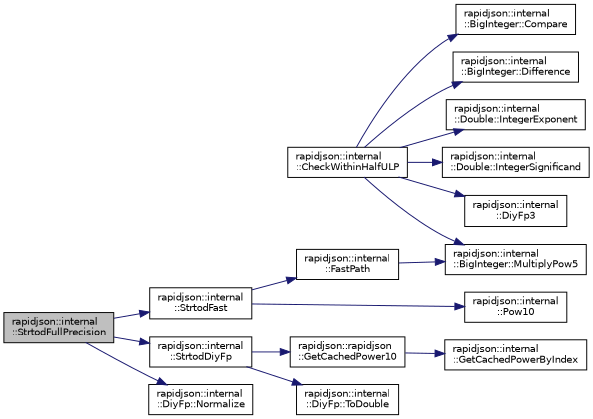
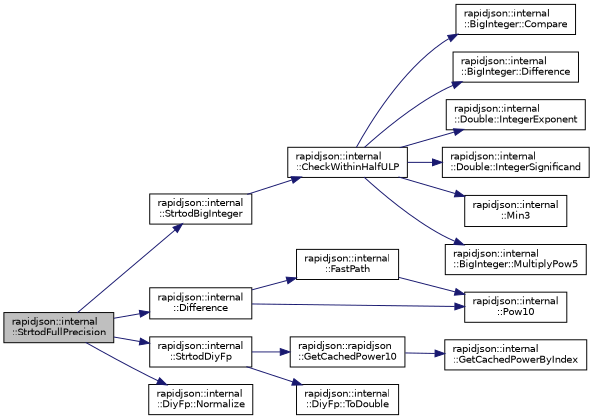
none -> (201, 209)
(516, 211) -> (516, 211)
(417, 262) -> (427, 285)
(201, 303) -> (201, 303)
